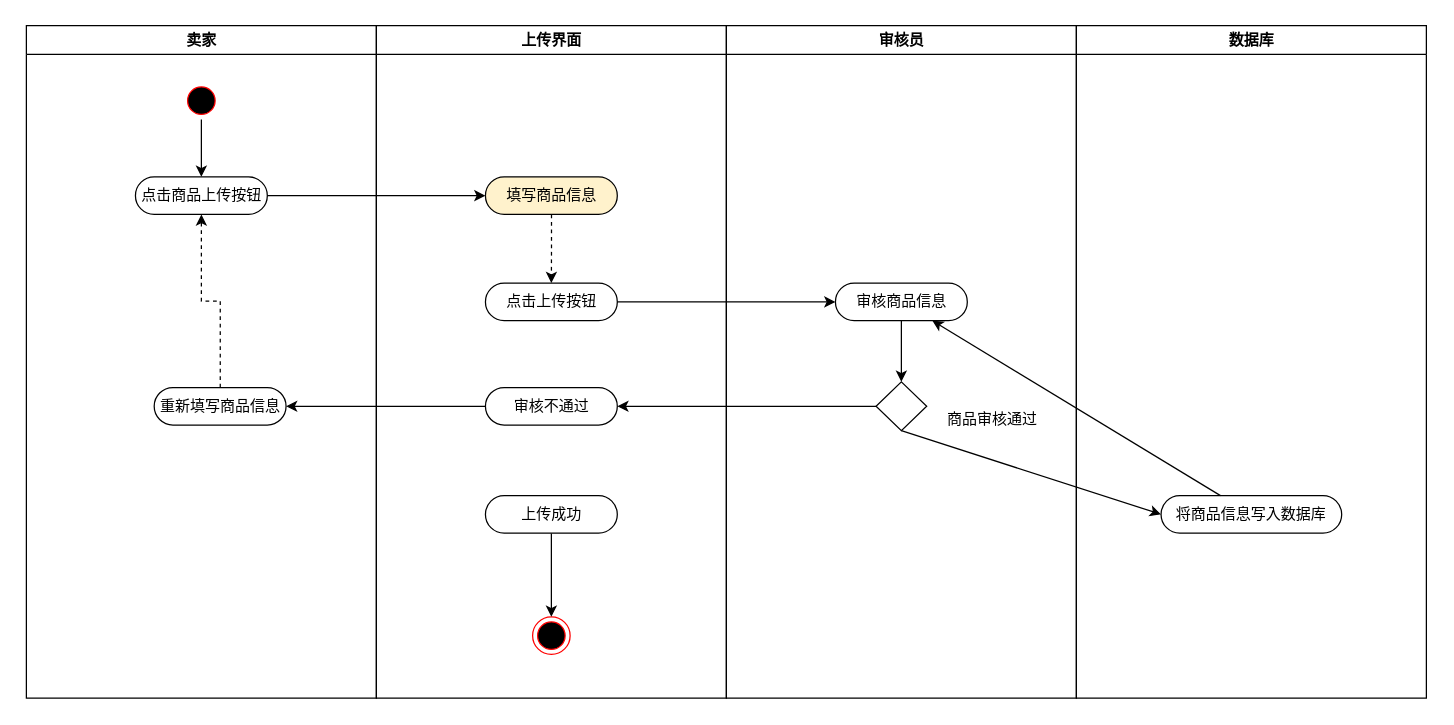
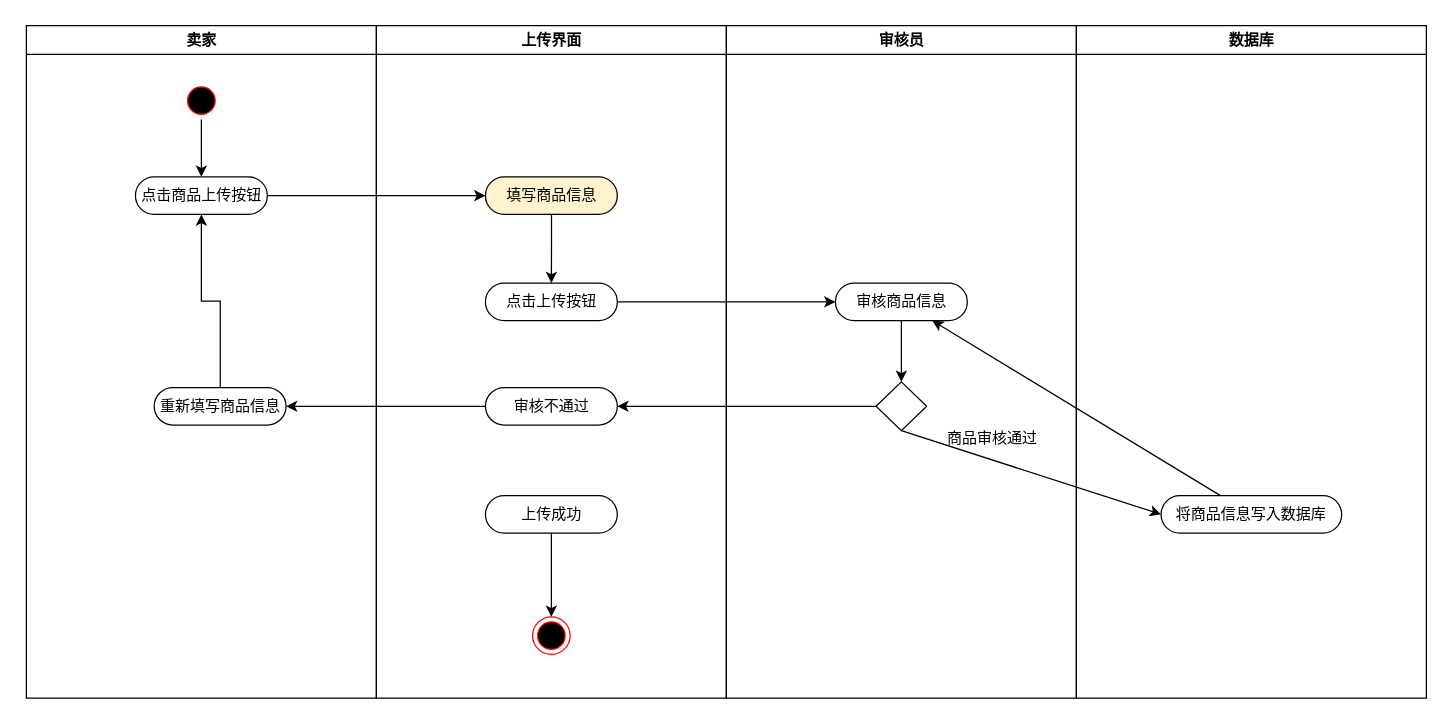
(551, 246) -> (551, 246)
(216, 301) -> (216, 301)
(992, 419) -> (992, 438)
